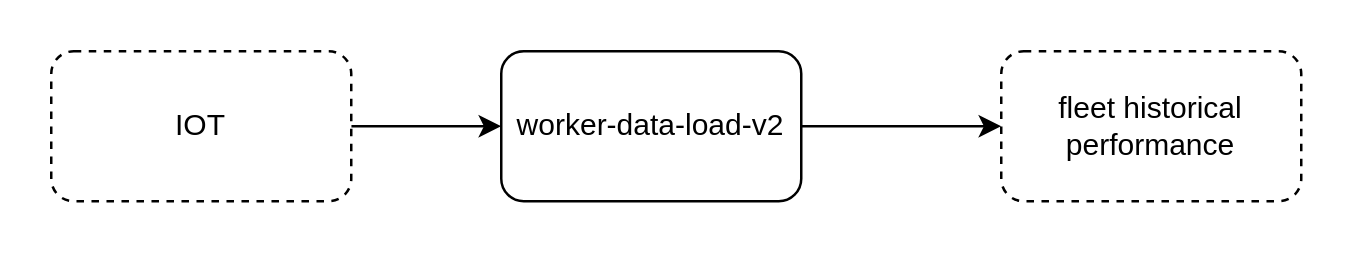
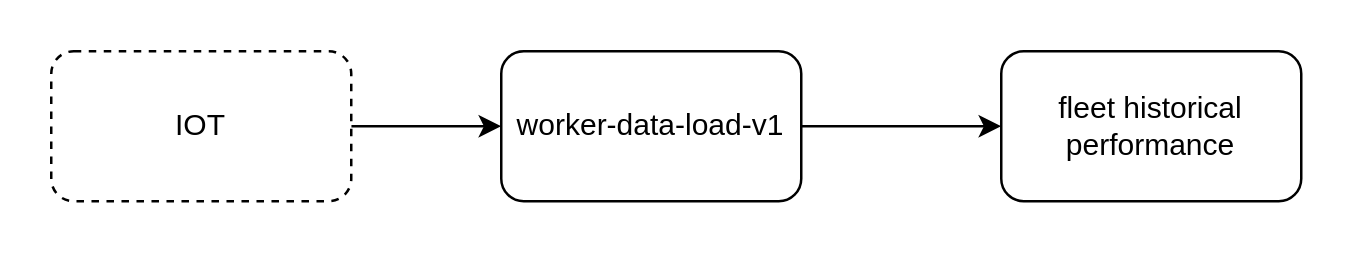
(651, 126) -> (651, 126)
(1151, 126) -> (1151, 126)
